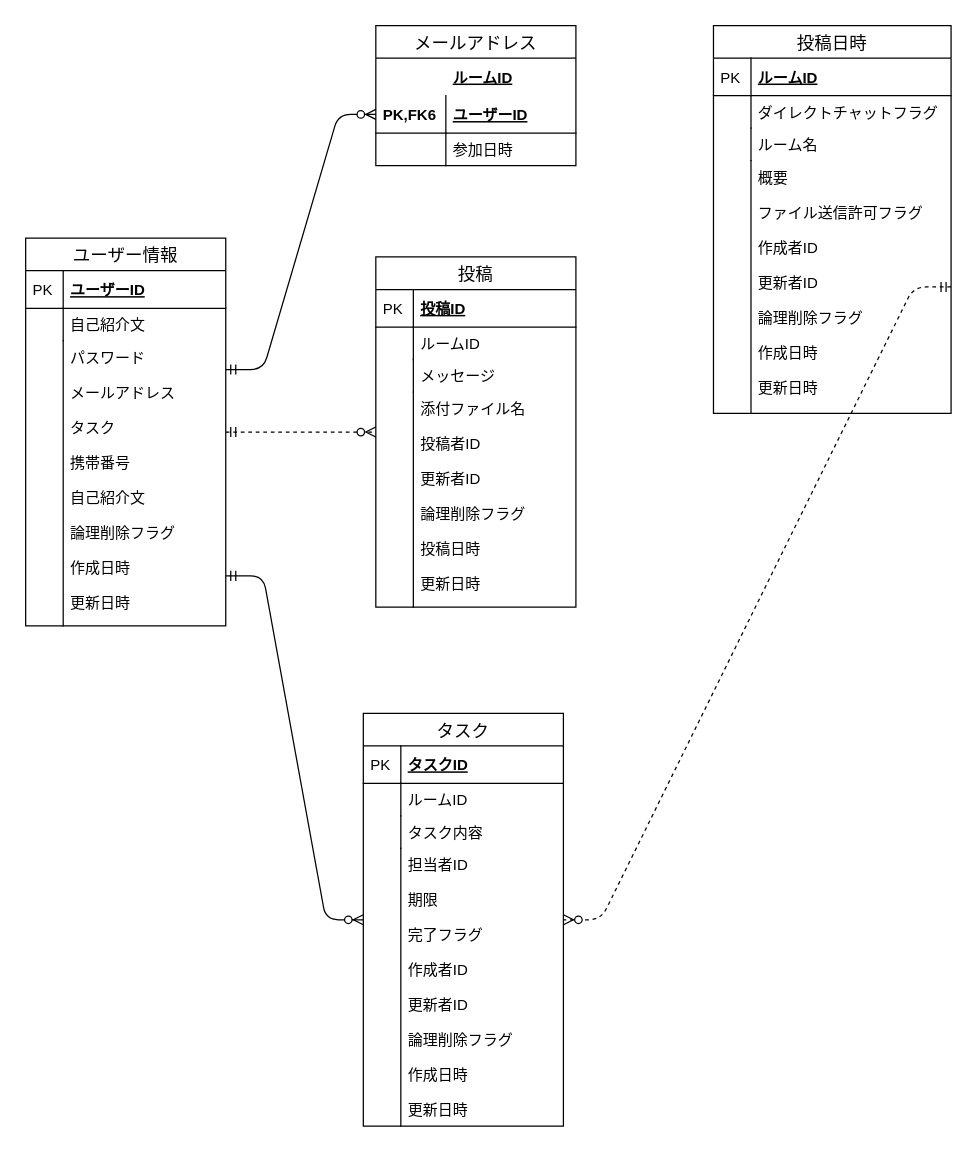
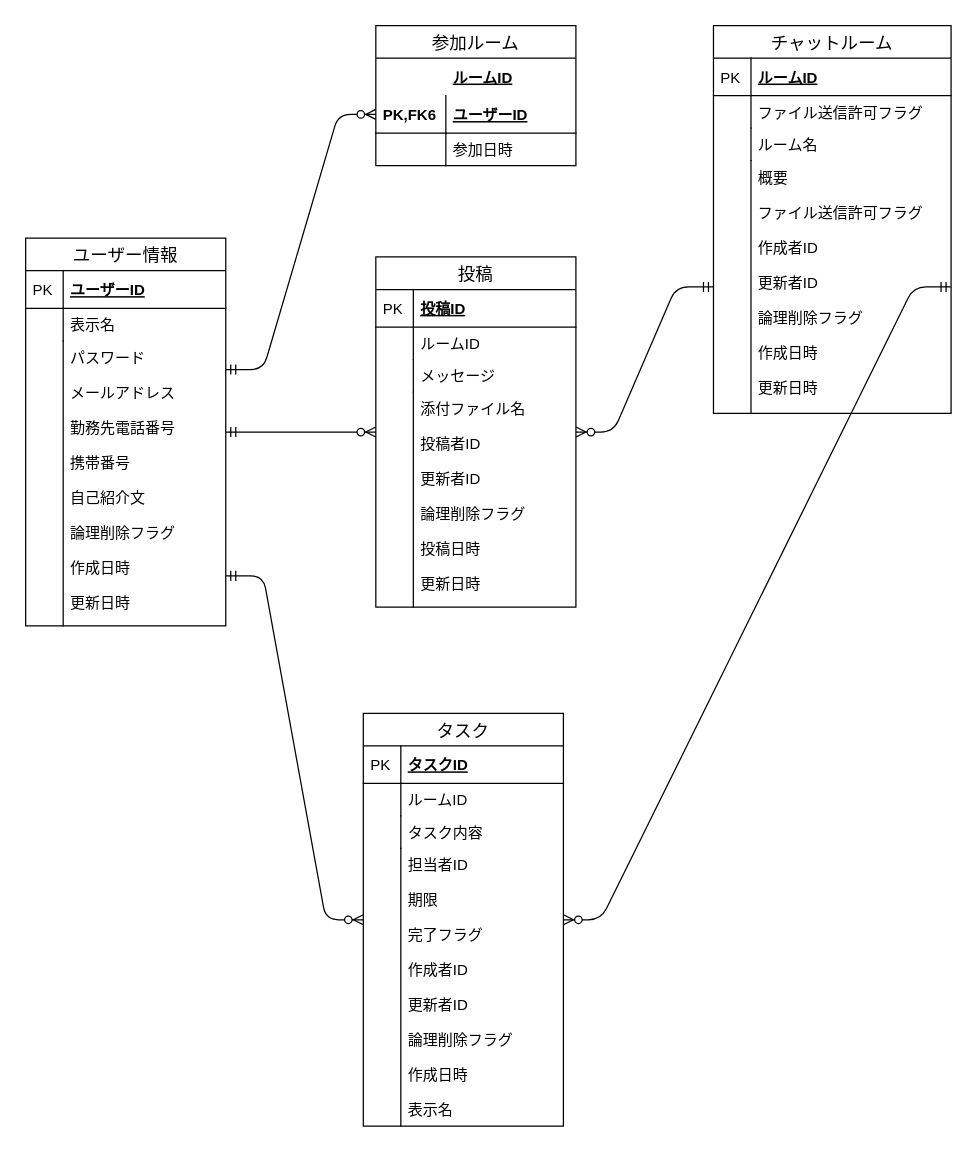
(475, 43) -> (475, 43)
(831, 43) -> (831, 43)
(848, 113) -> (840, 113)
(108, 325) -> (93, 325)
(108, 358) -> (108, 358)
none -> (644, 359)
(291, 432) -> (291, 432)
(760, 597) -> (760, 597)
(438, 865) -> (438, 865)
